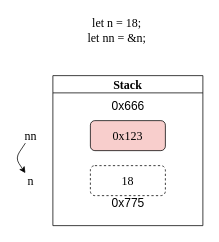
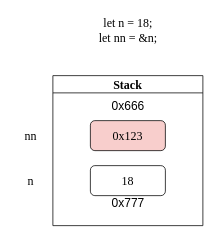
(117, 30) -> (128, 30)
(18, 155) -> none
(128, 180) -> (128, 180)
(128, 203) -> (128, 203)
